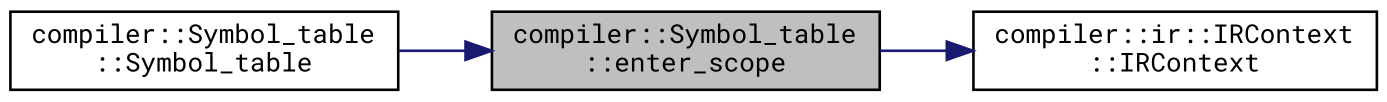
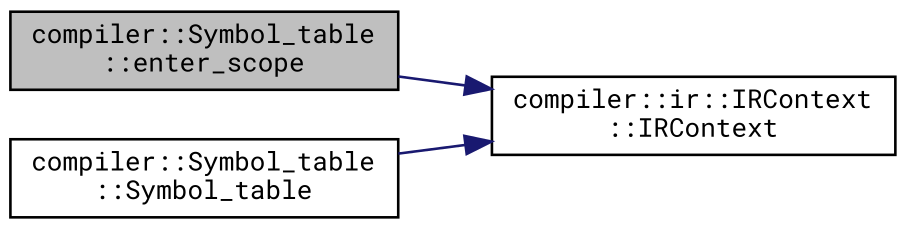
(432, 51) -> (432, 149)
